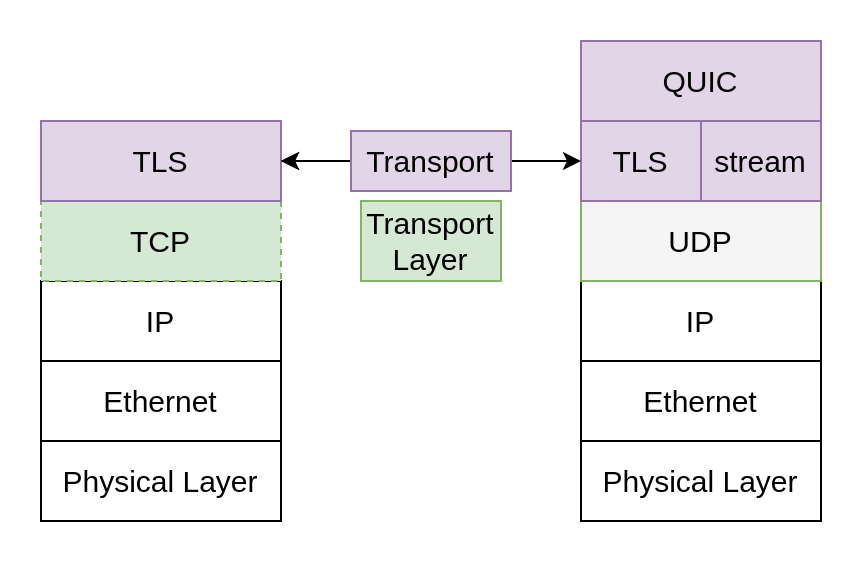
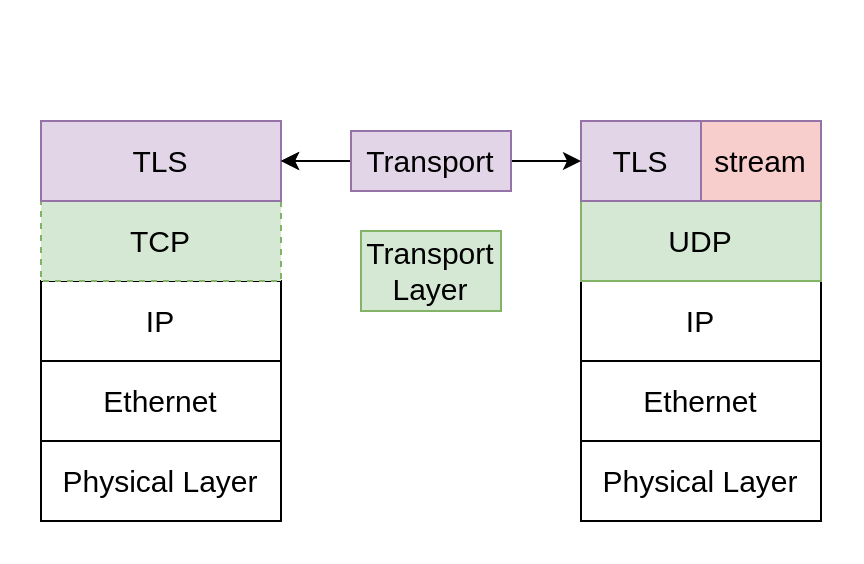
(701, 81) -> none
(761, 161) -> (761, 161)
(431, 241) -> (431, 271)
(701, 241) -> (701, 241)
